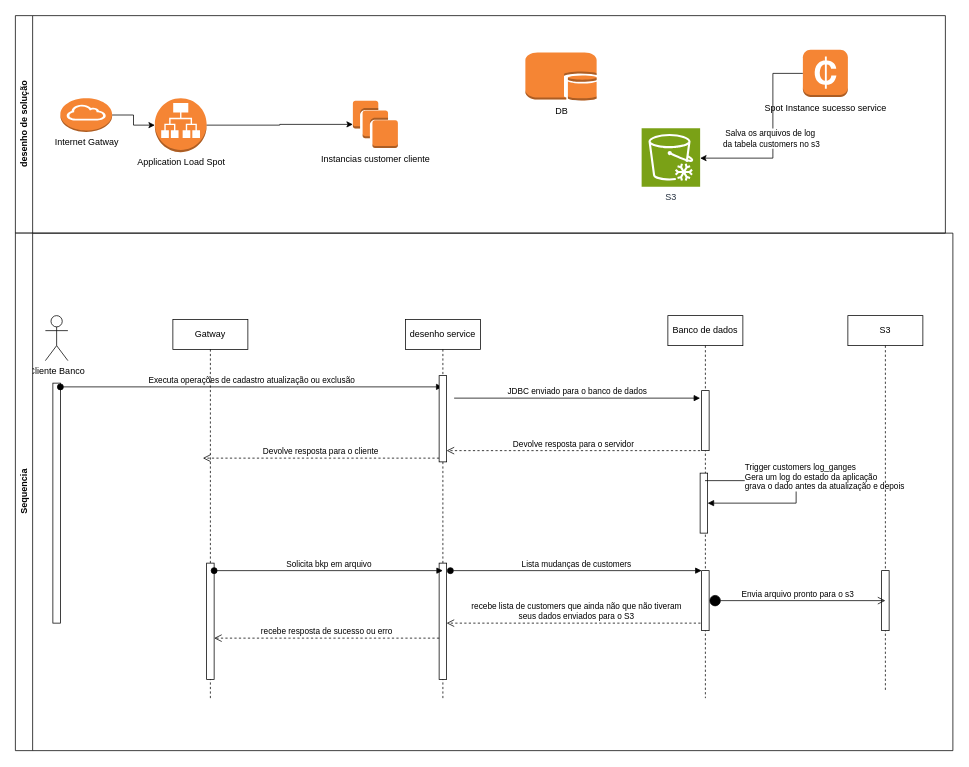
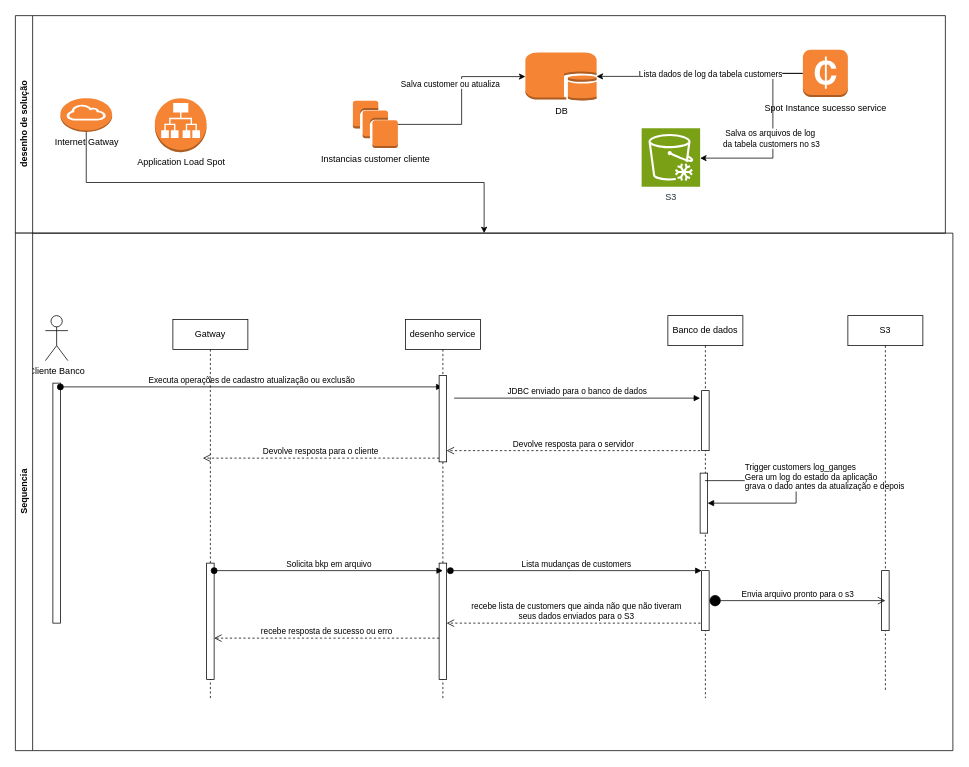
none -> (684, 73)
none -> (462, 103)
(134, 119) -> (261, 182)
(312, 124) -> none
